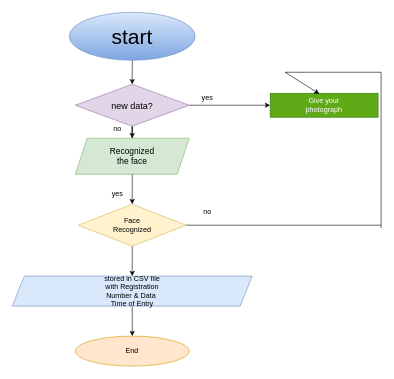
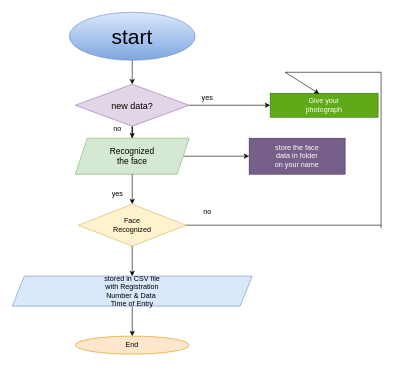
none -> (243, 156)
none -> (297, 156)
(132, 351) -> (132, 345)
